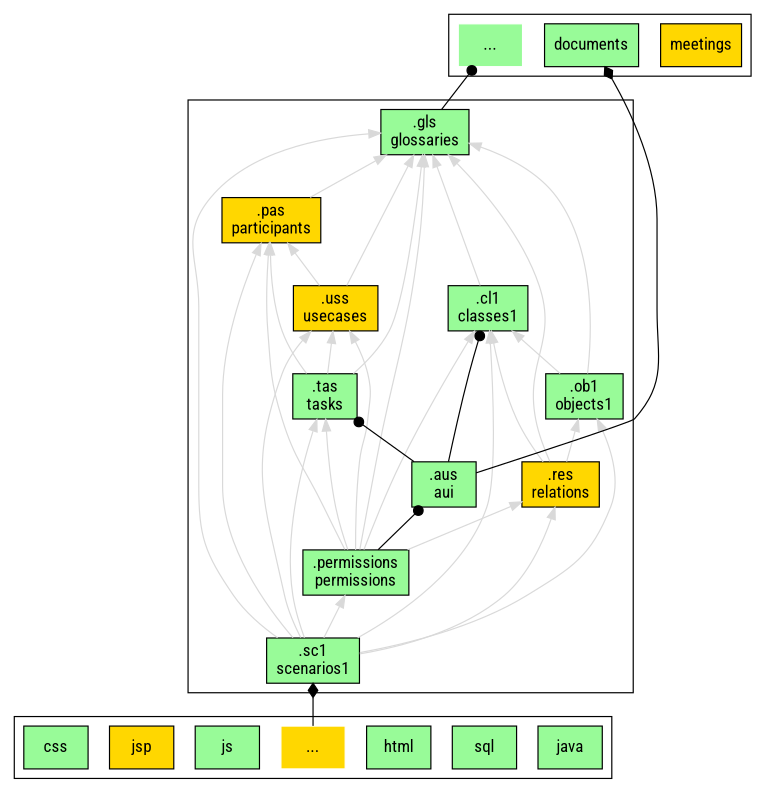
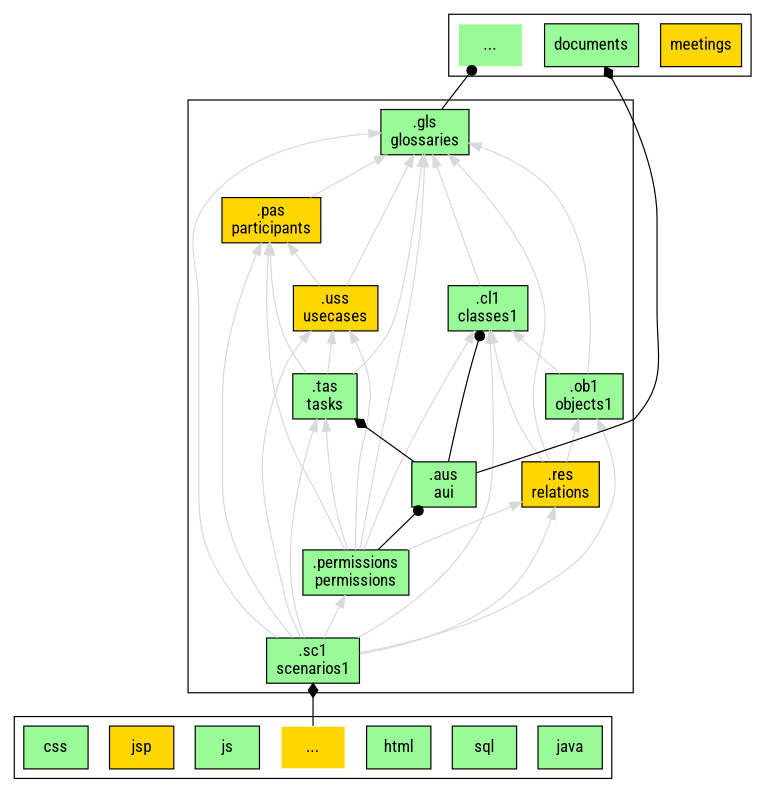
(388, 443) -> (390, 445)
